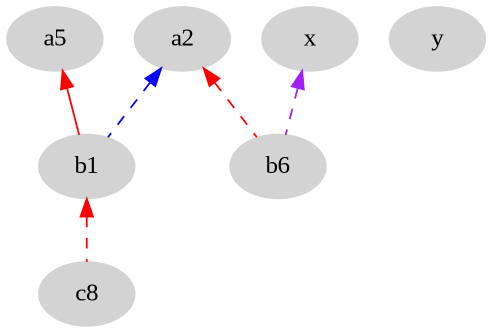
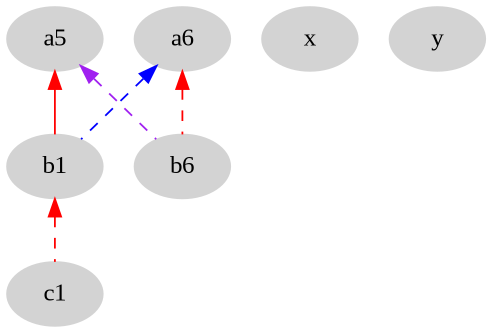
(182, 39) -> (182, 39)
(292, 112) -> (127, 110)
(87, 294) -> (55, 294)
